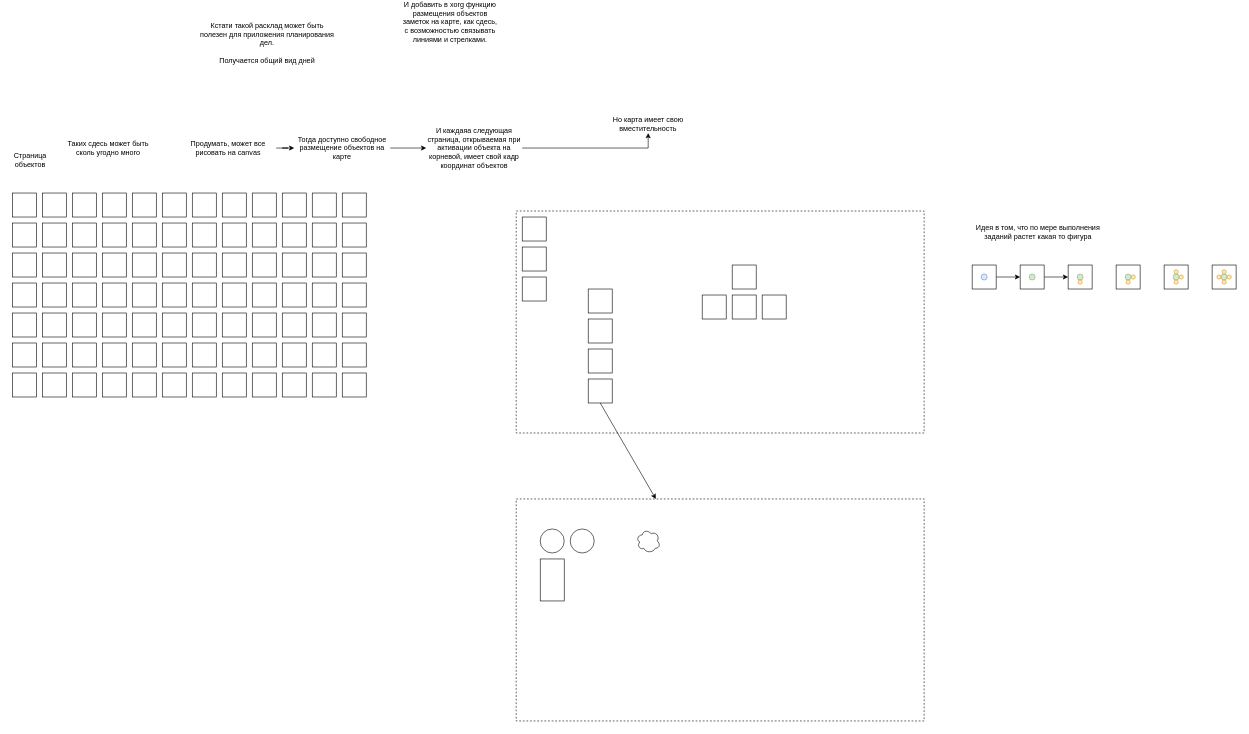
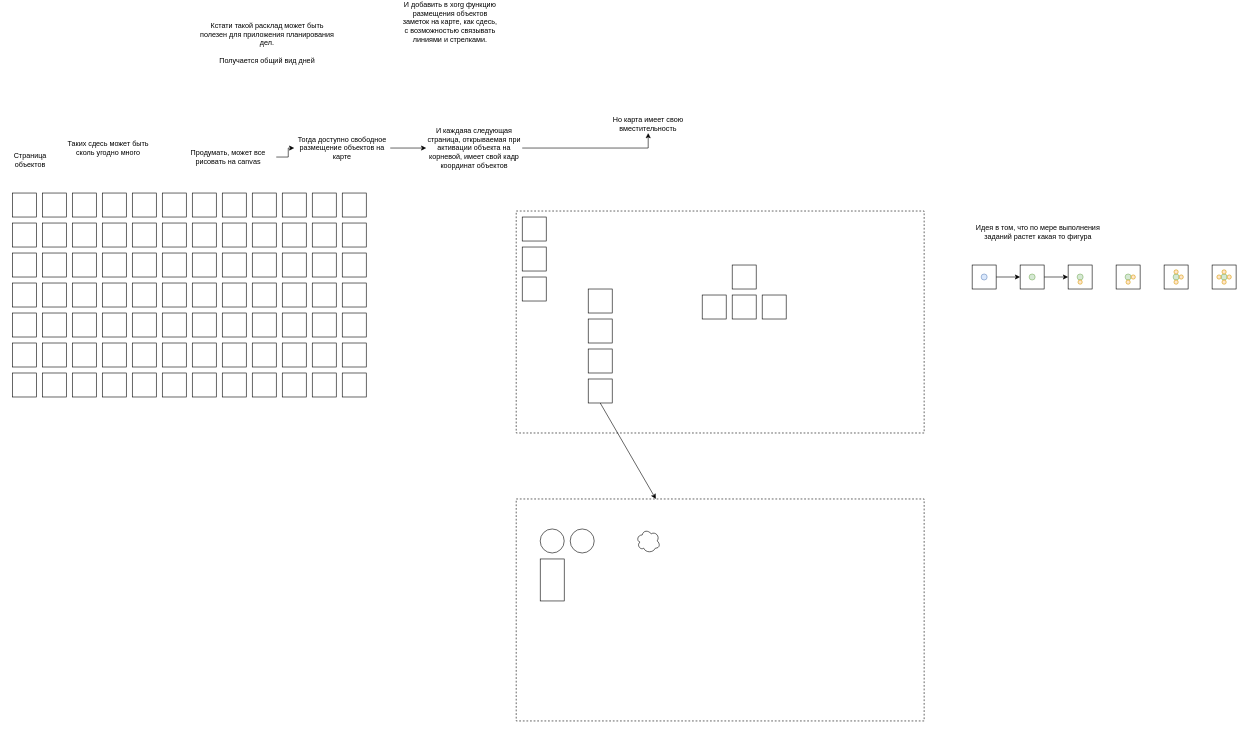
(228, 148) -> (228, 157)
